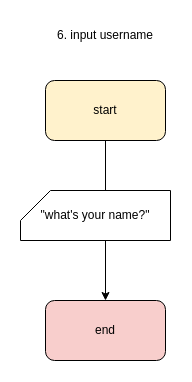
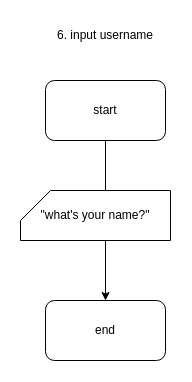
(106, 111) -> (106, 111)
(106, 331) -> (106, 331)
